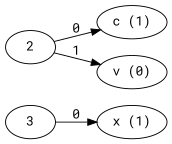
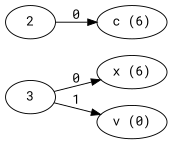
(132, 22) -> (132, 22)
(73, 58) -> (73, 107)
(132, 122) -> (132, 72)
